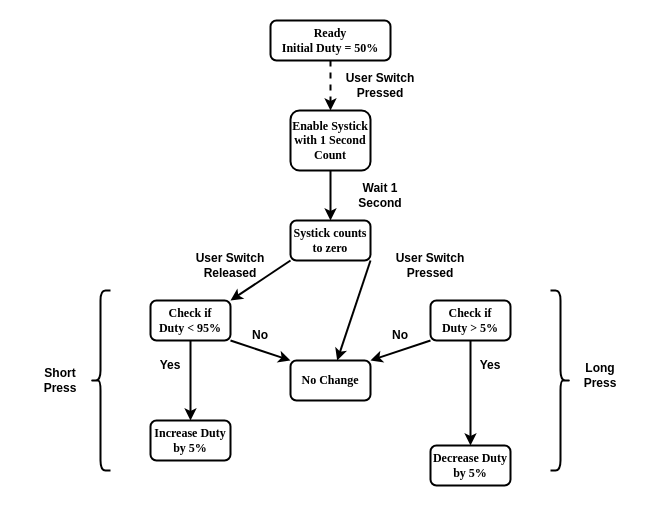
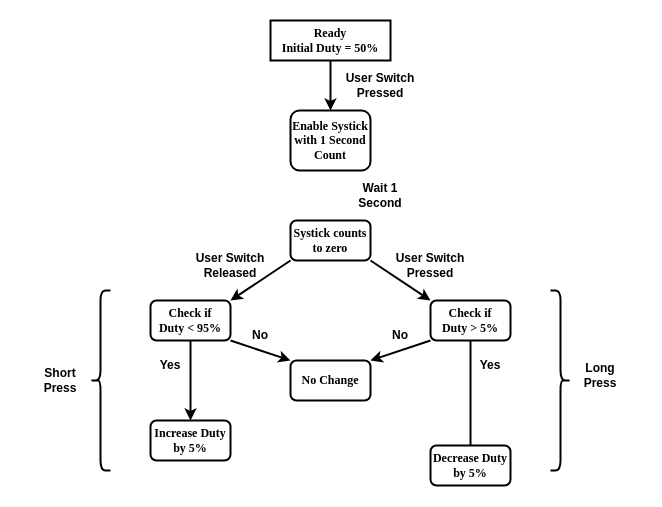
(331, 41) -> (331, 41)
(331, 81) -> (331, 81)
(331, 191) -> none
(355, 306) -> (397, 278)
(471, 435) -> (471, 438)
